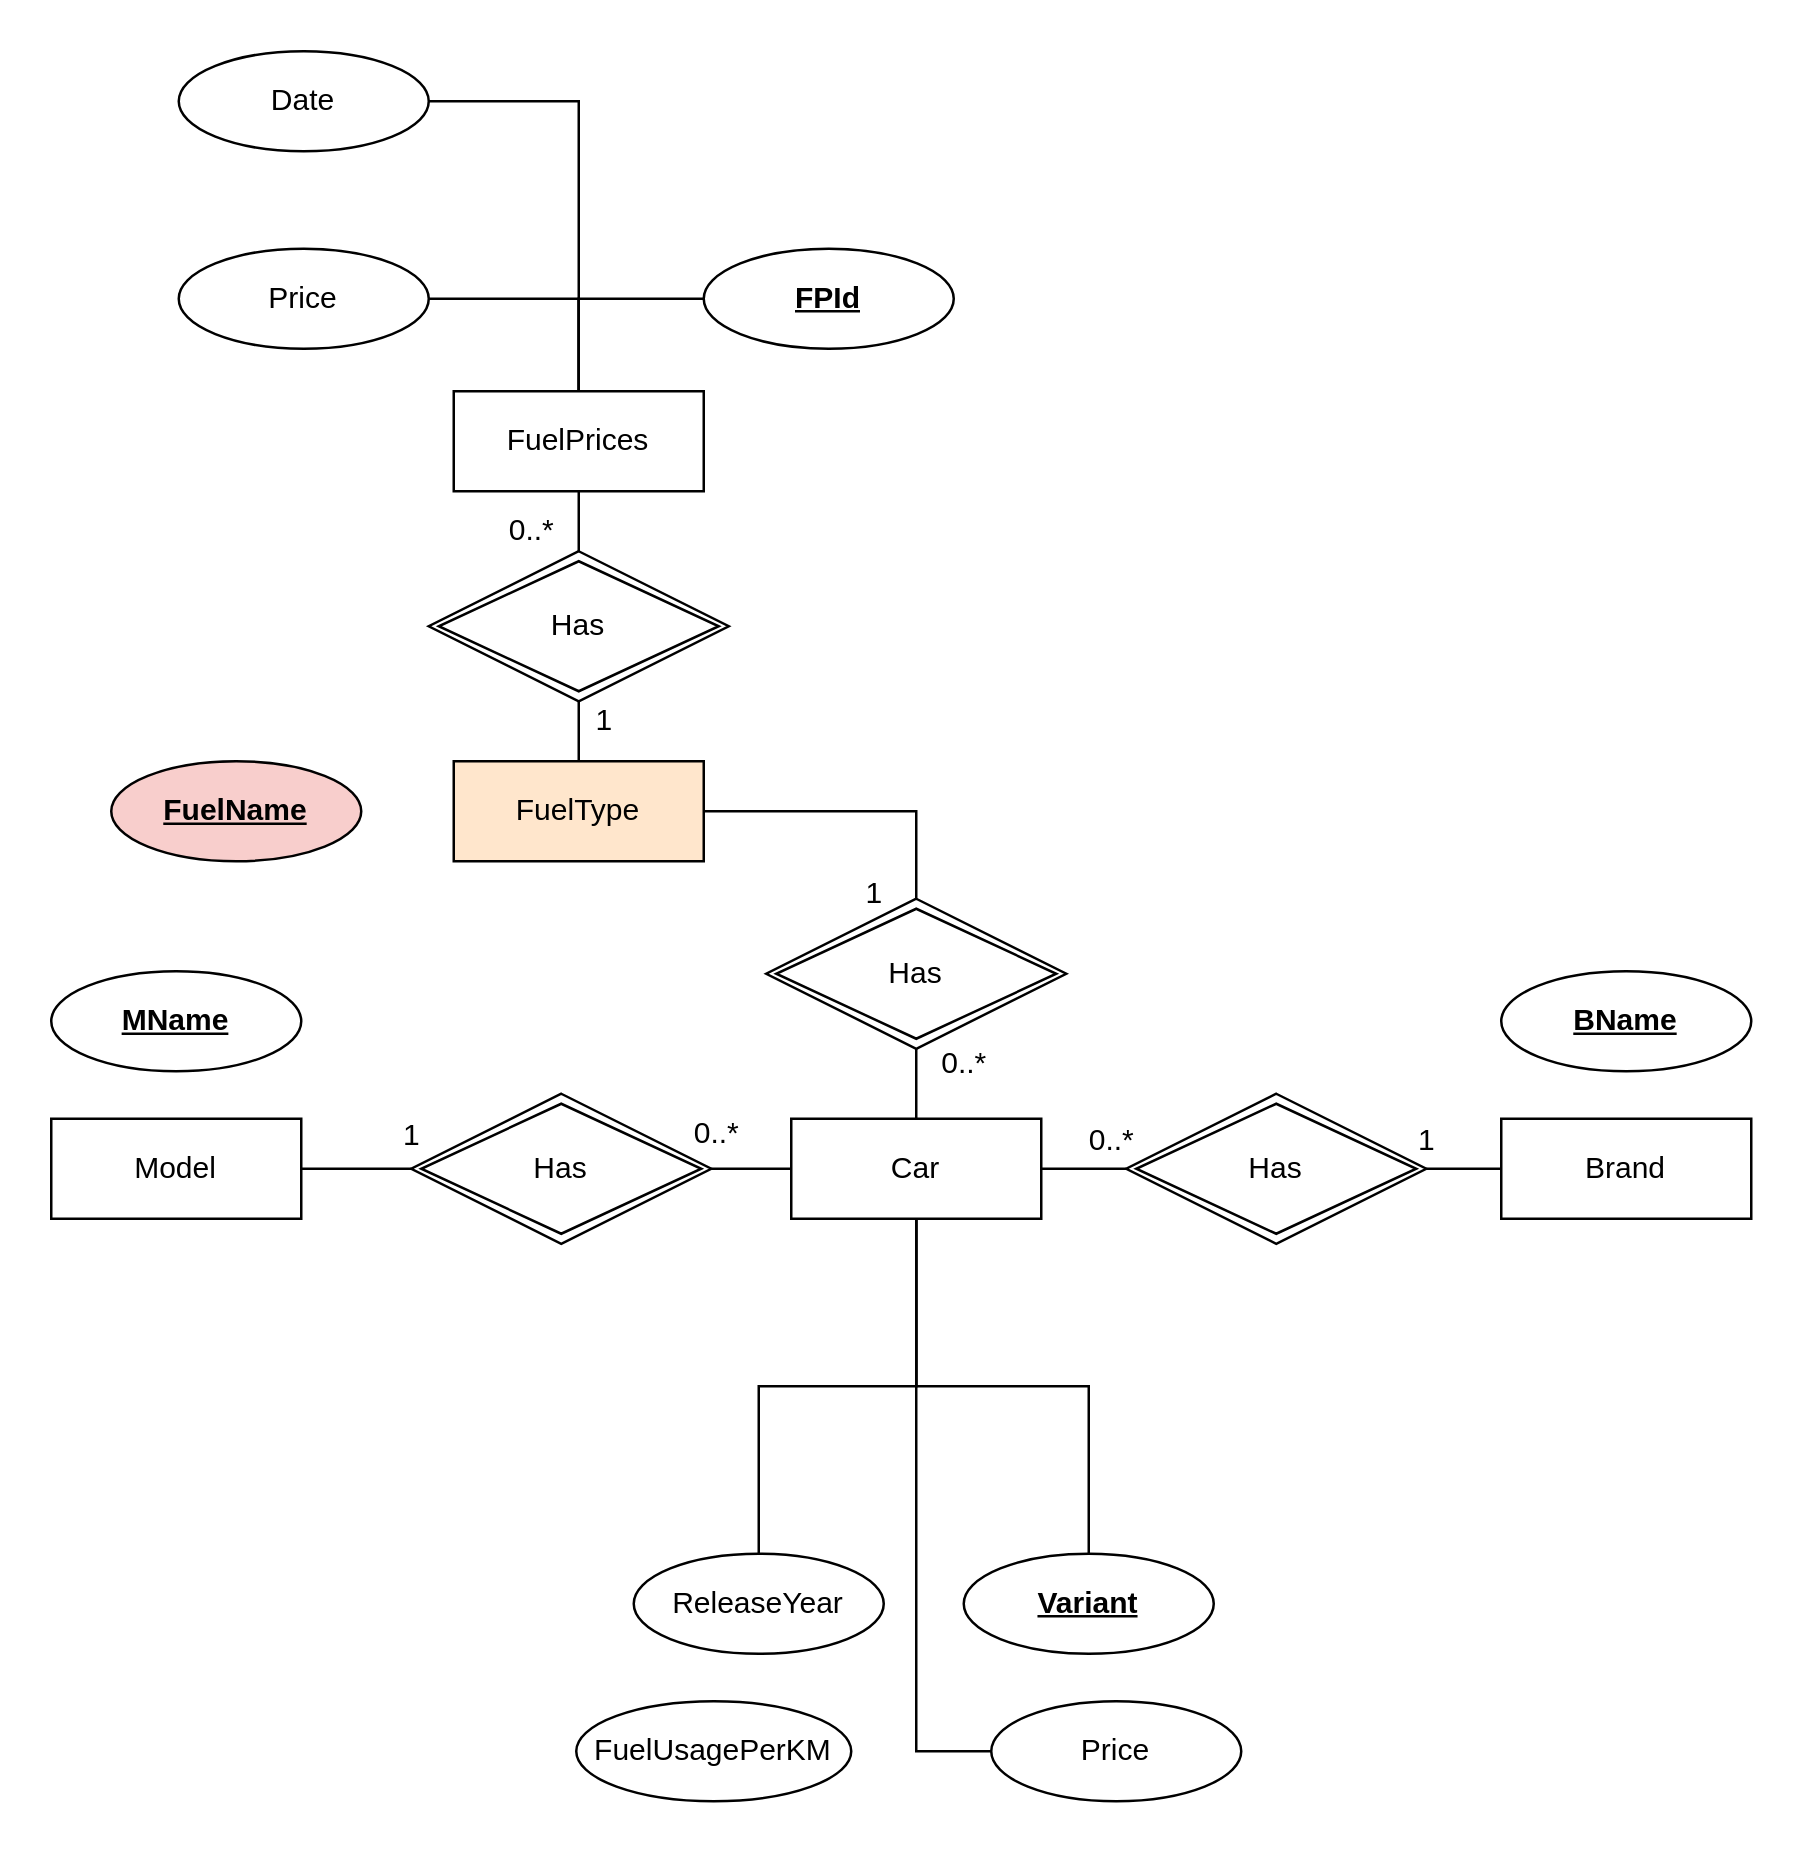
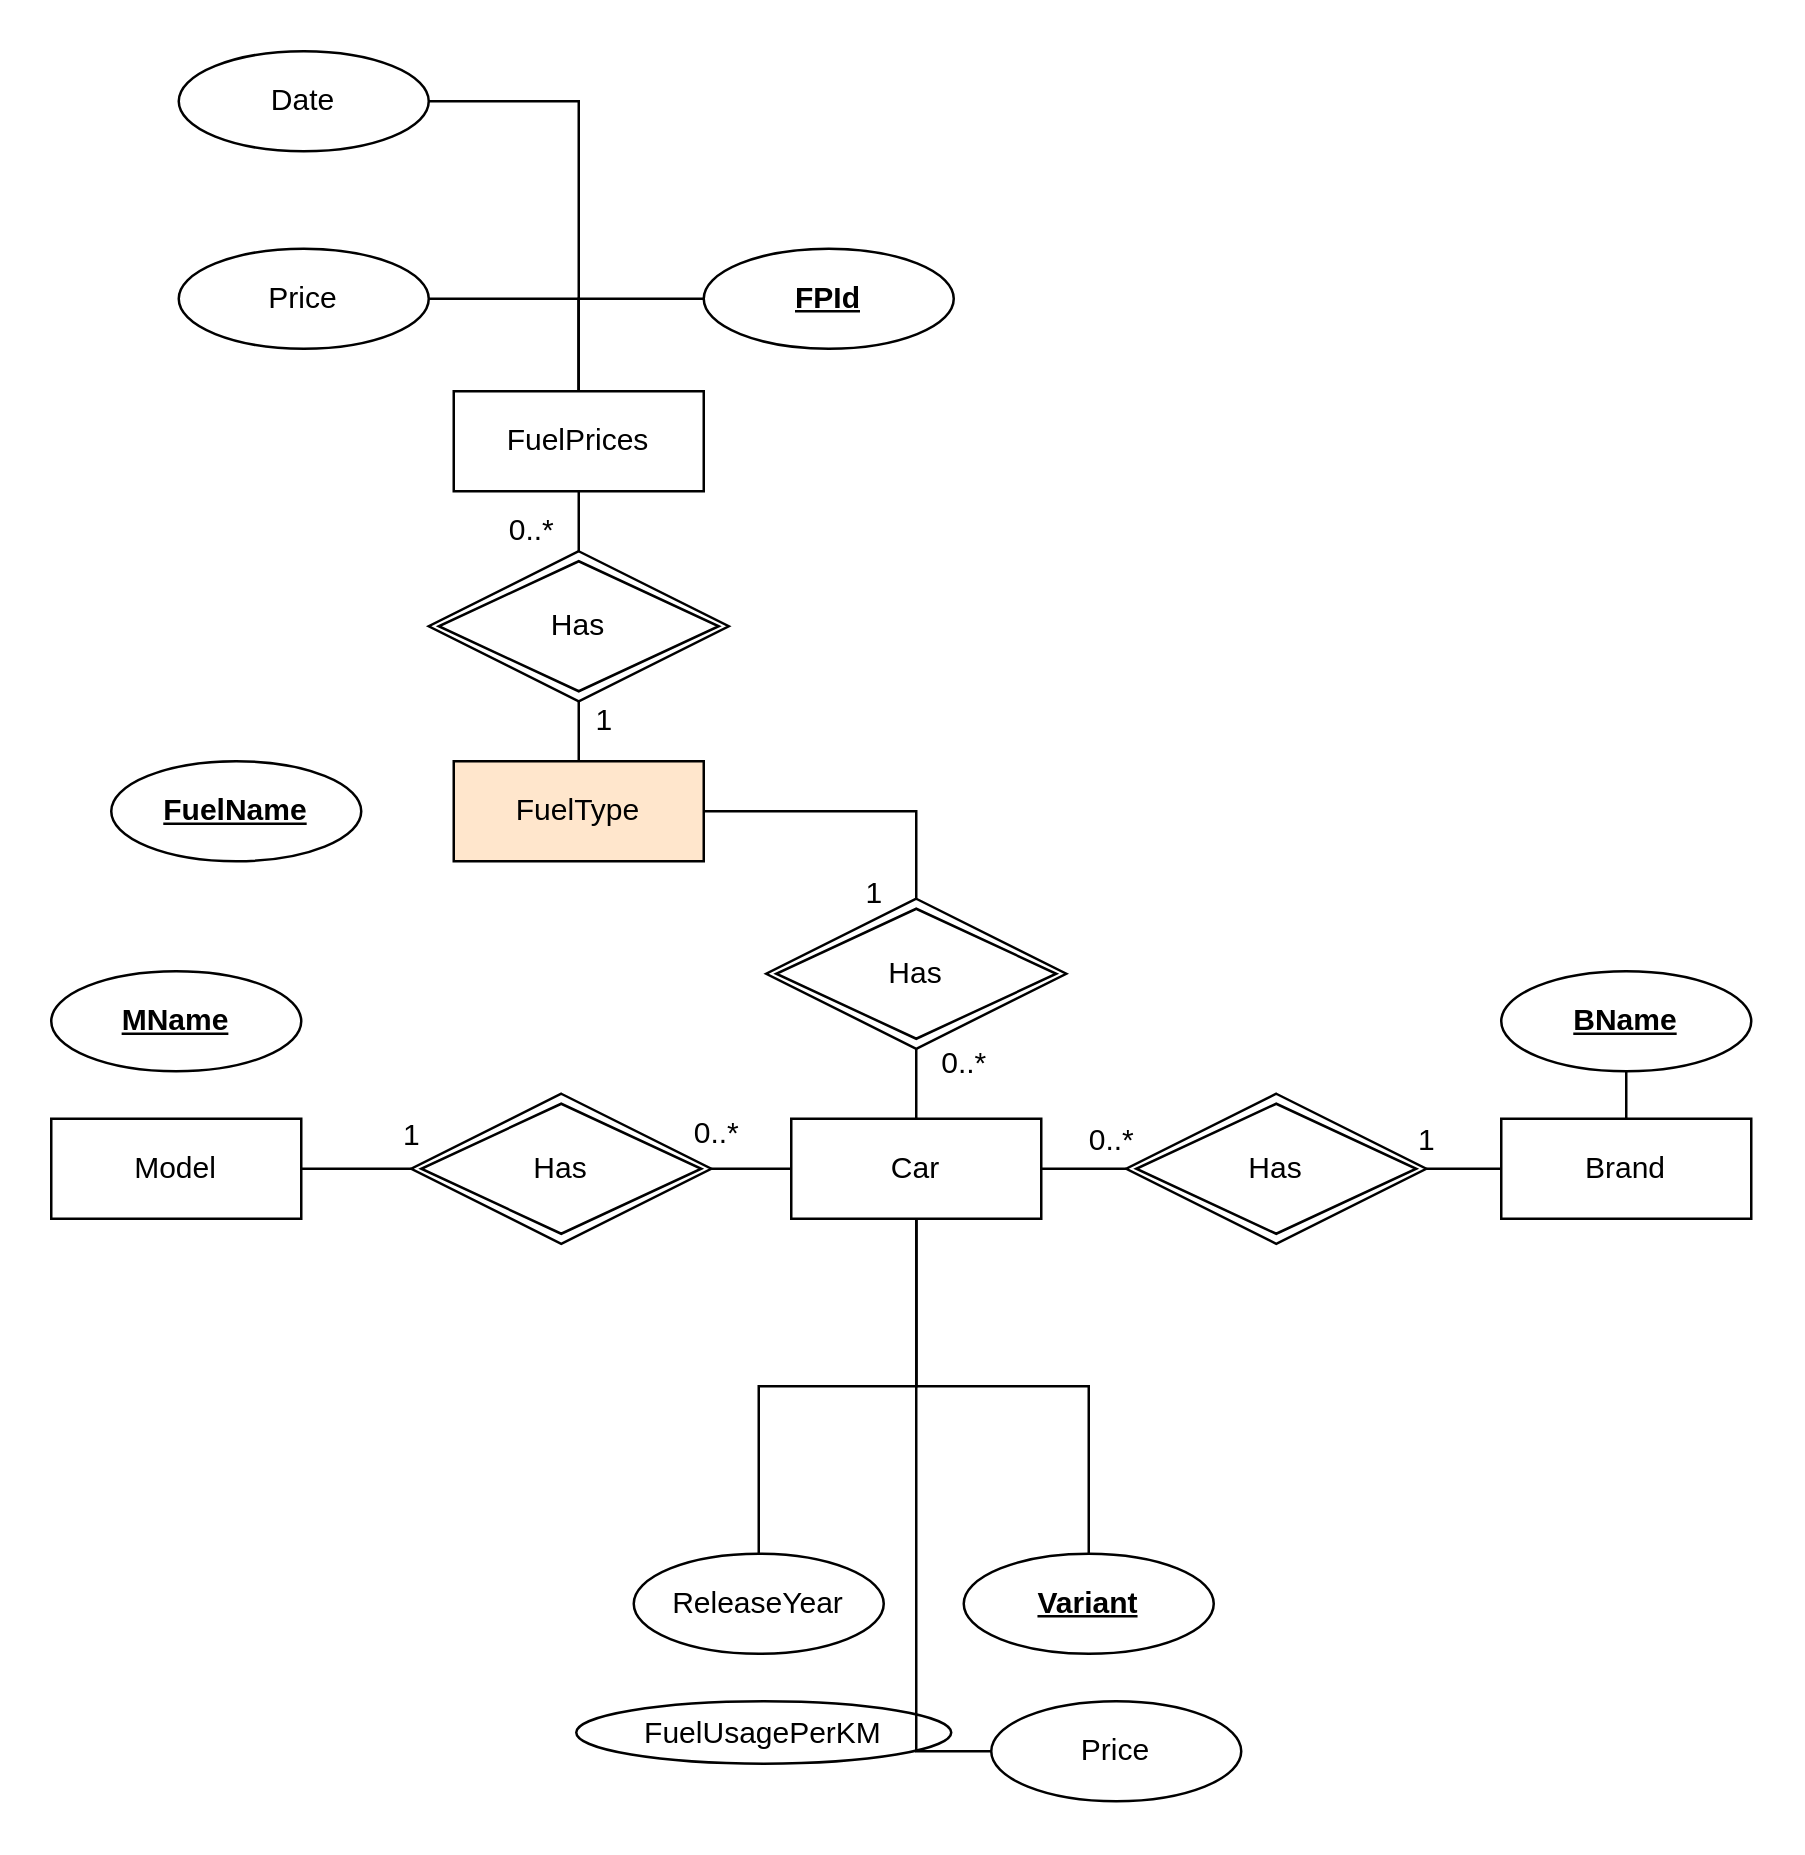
(236, 811) -> (236, 811)
none -> (1626, 1095)
(714, 1751) -> (764, 1733)
